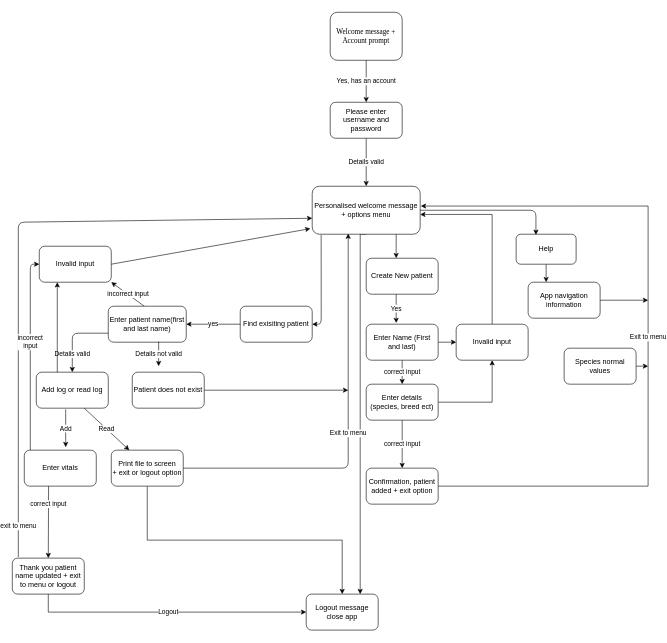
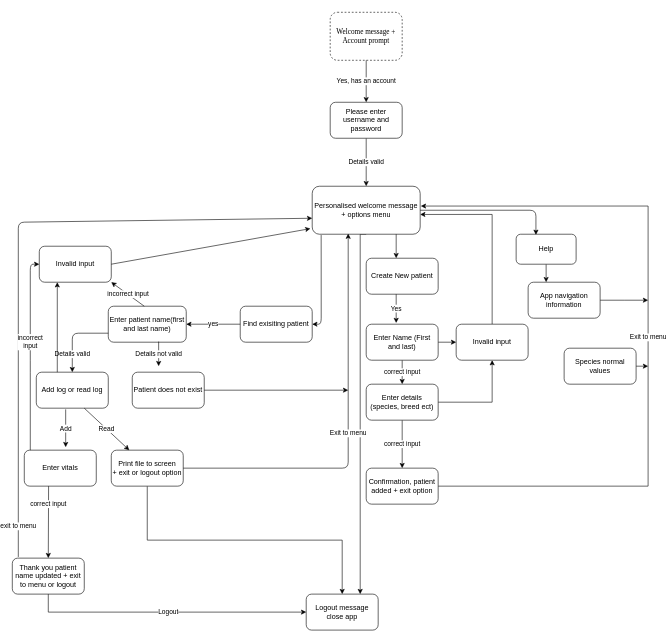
(366, 36) -> (366, 36)
